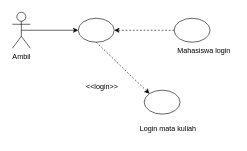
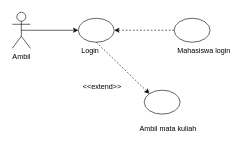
none -> (90, 51)
(102, 87) -> (102, 87)
(168, 129) -> (168, 129)
